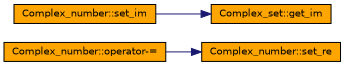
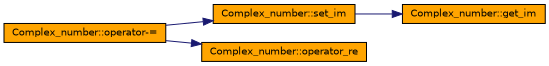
(271, 14) -> (474, 14)
none -> (184, 23)
(271, 52) -> (284, 52)
